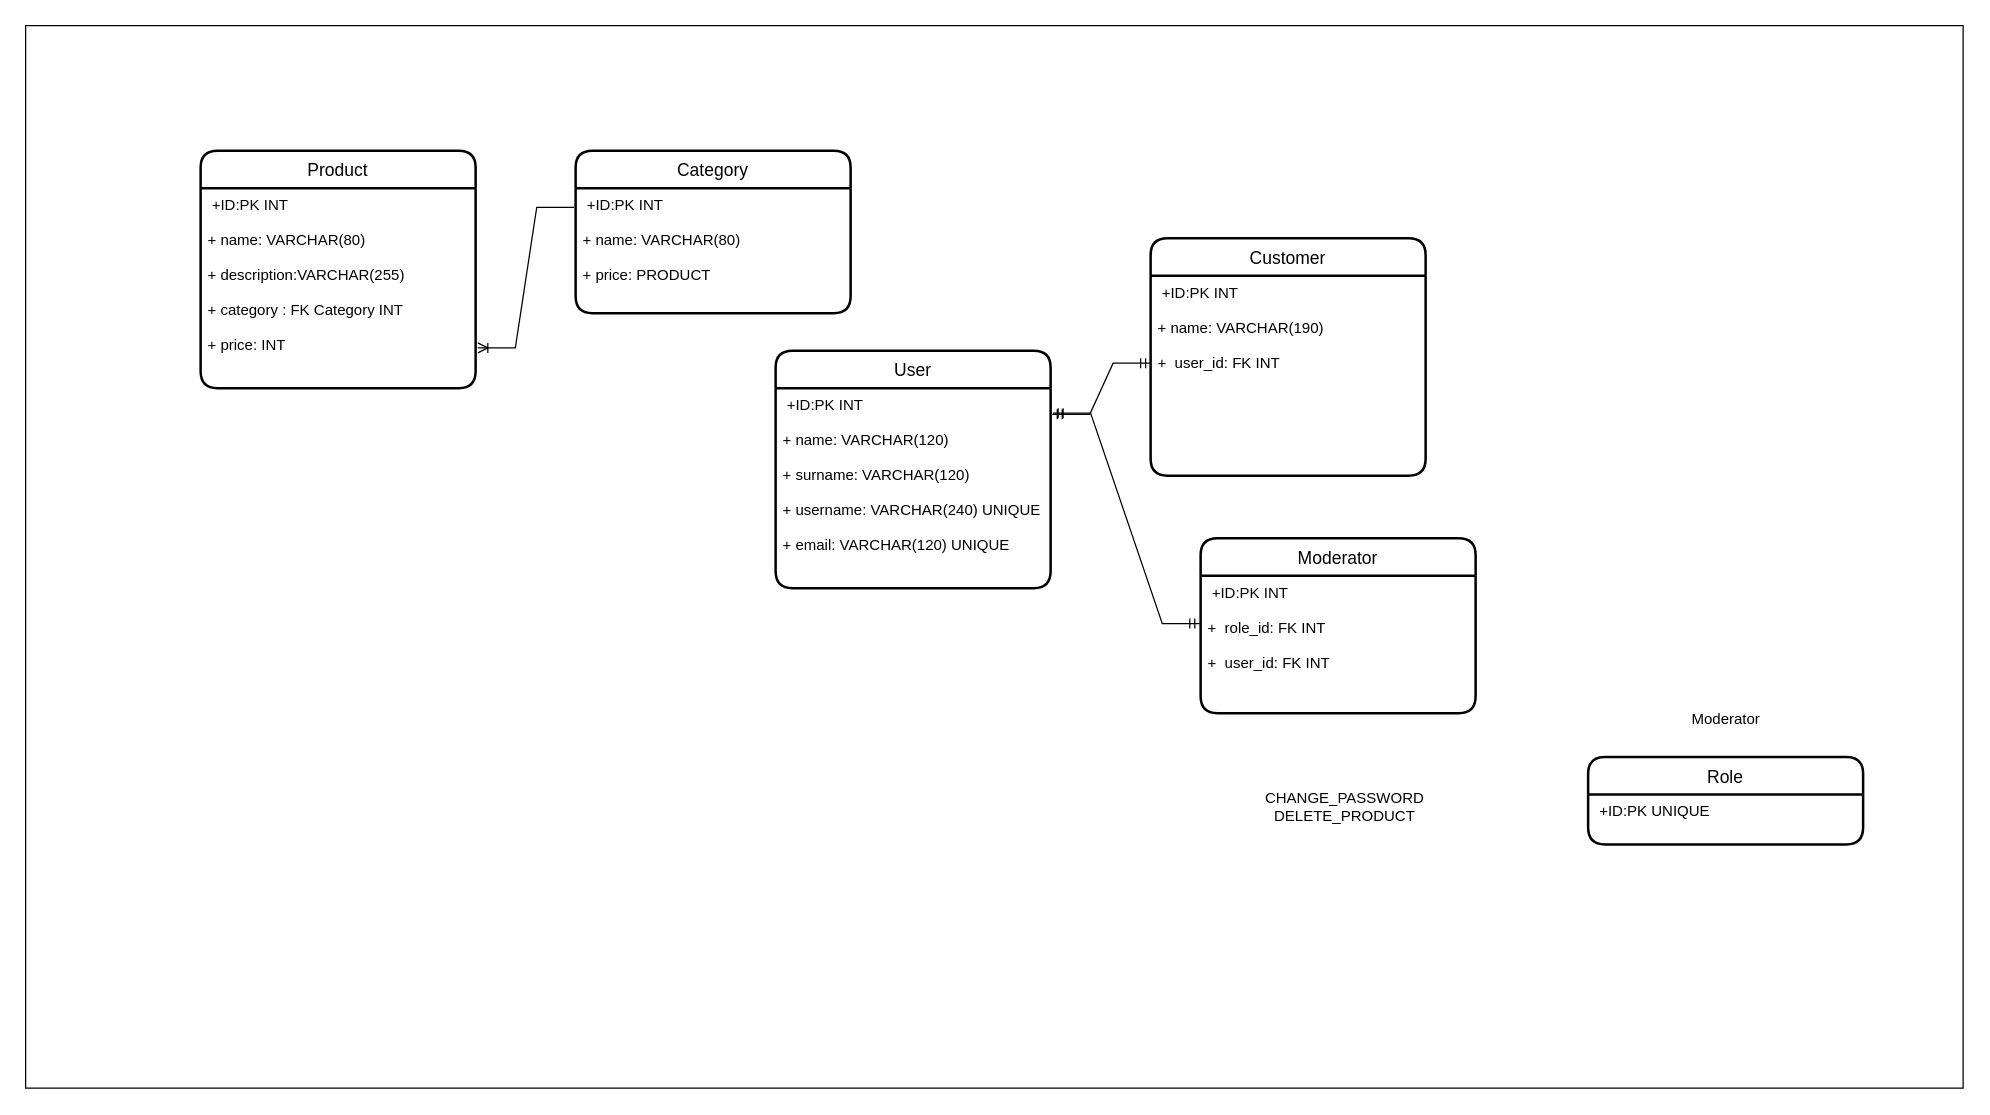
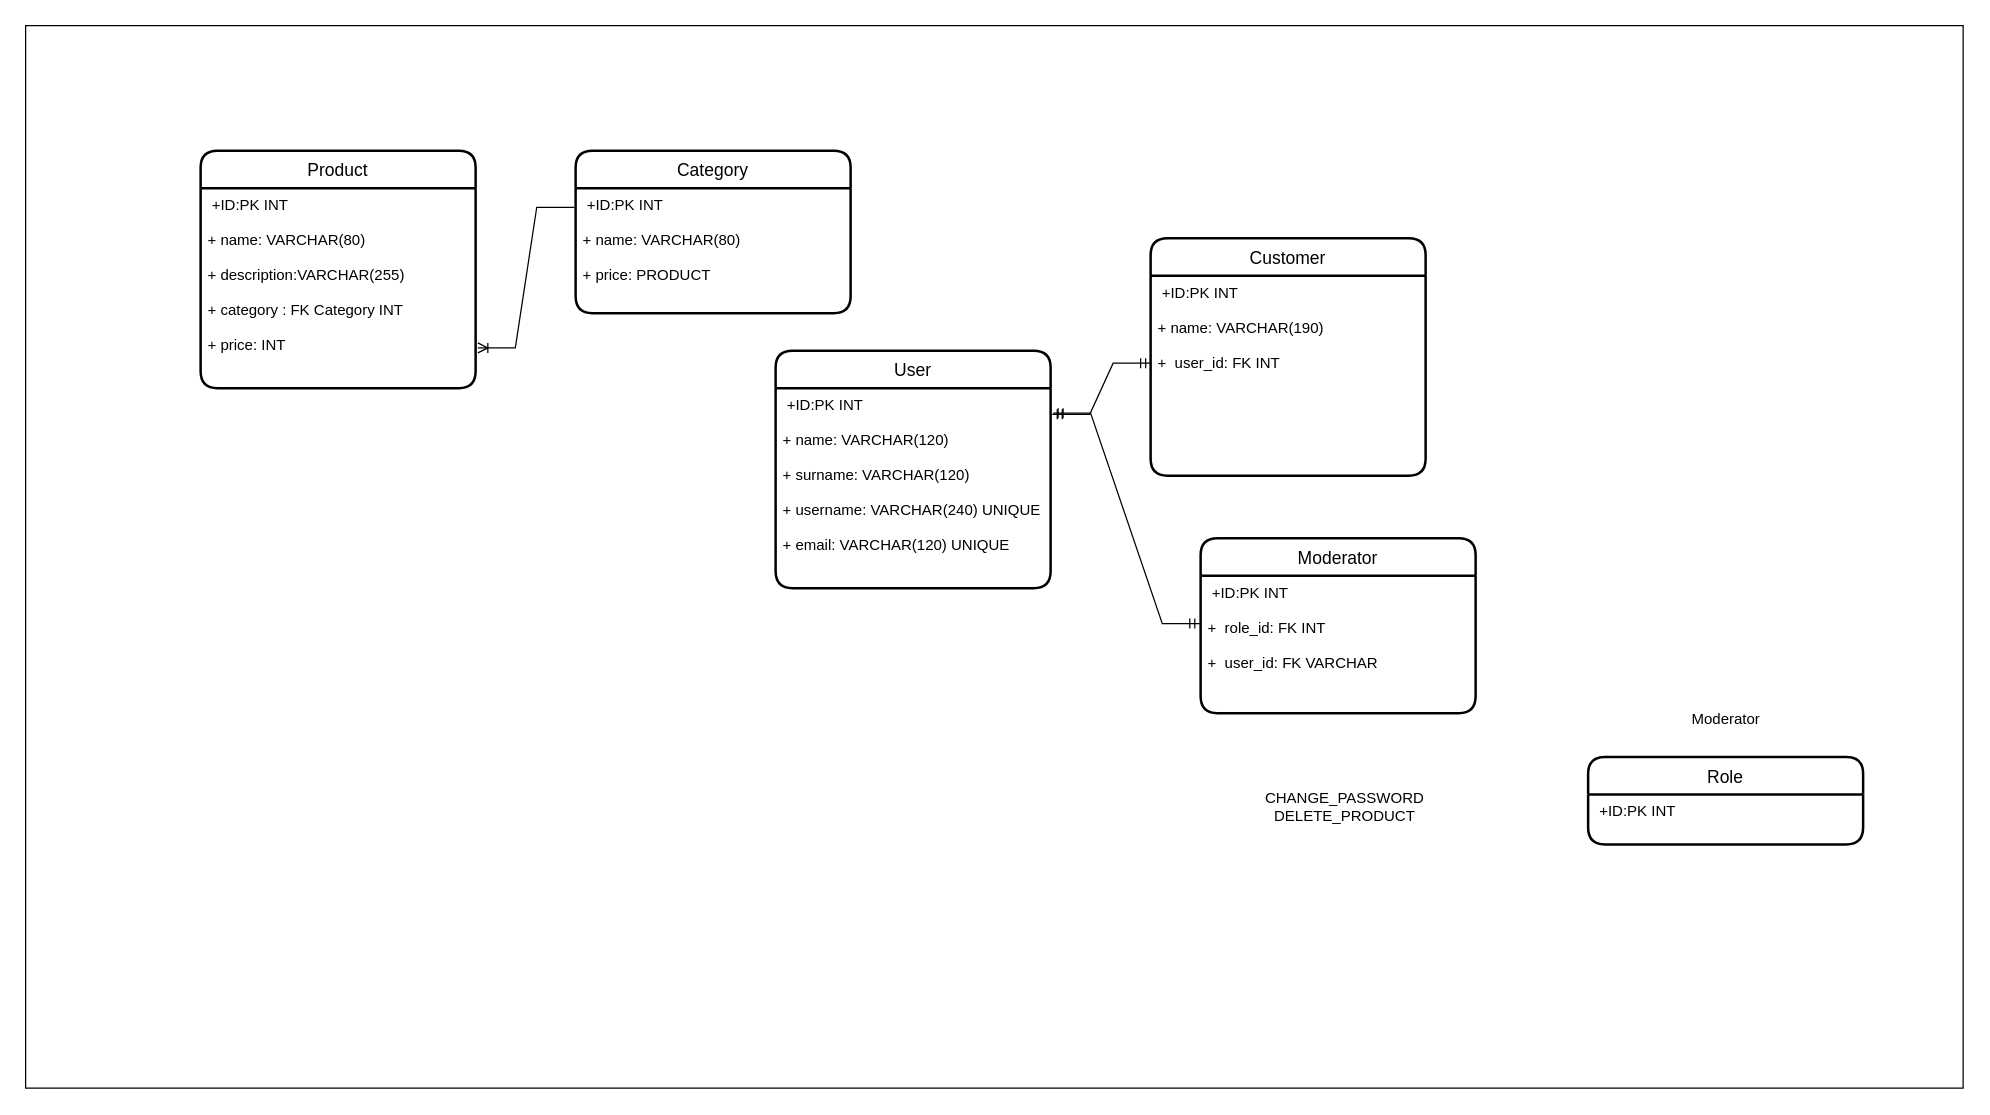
(1246, 593) -> (1246, 593)
(1646, 811) -> (1633, 811)
